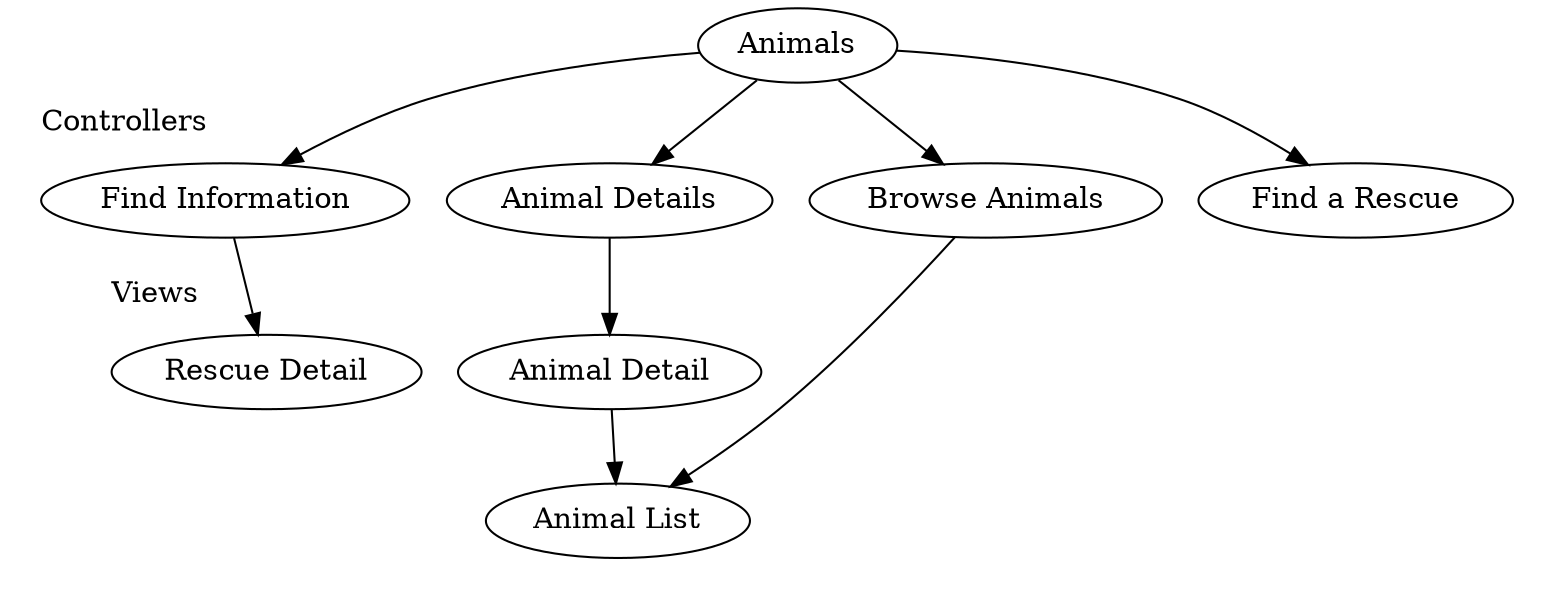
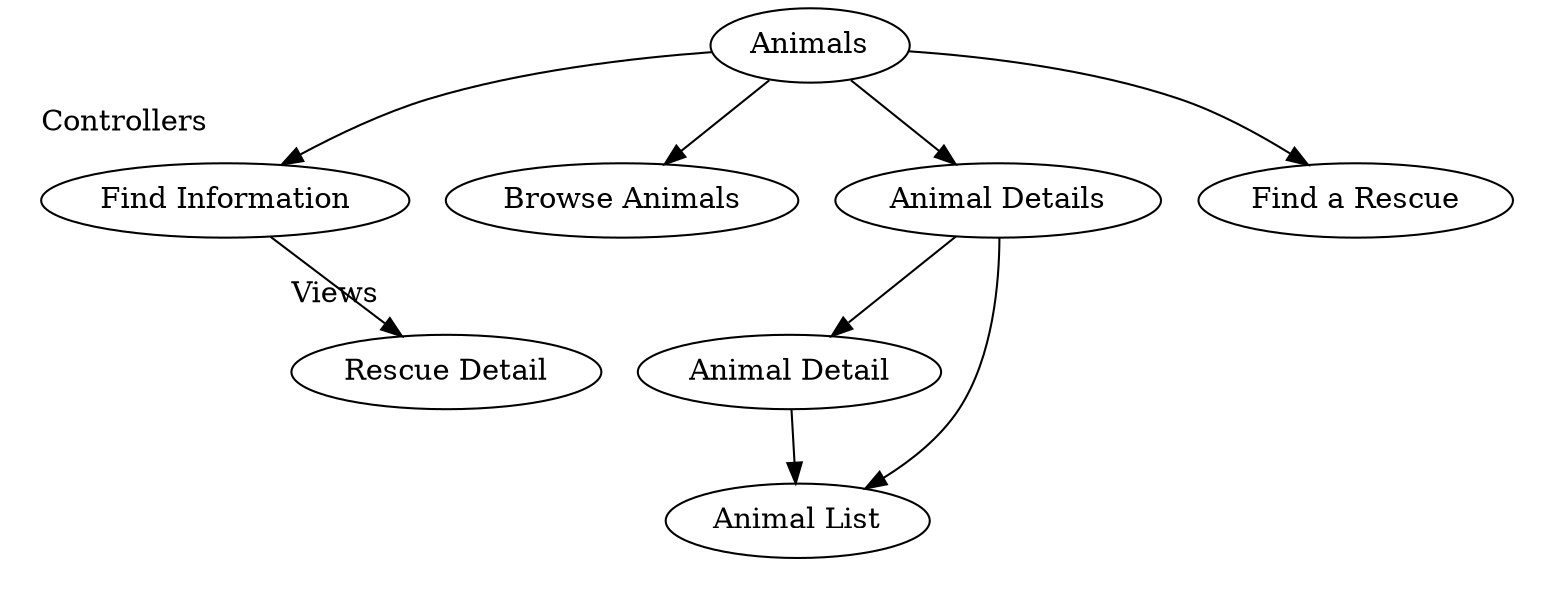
(829, 365) -> (976, 375)
